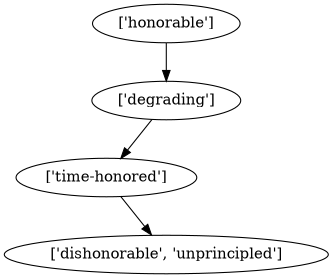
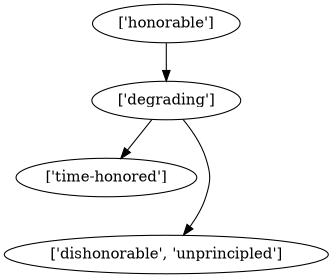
(133, 212) -> (209, 172)
